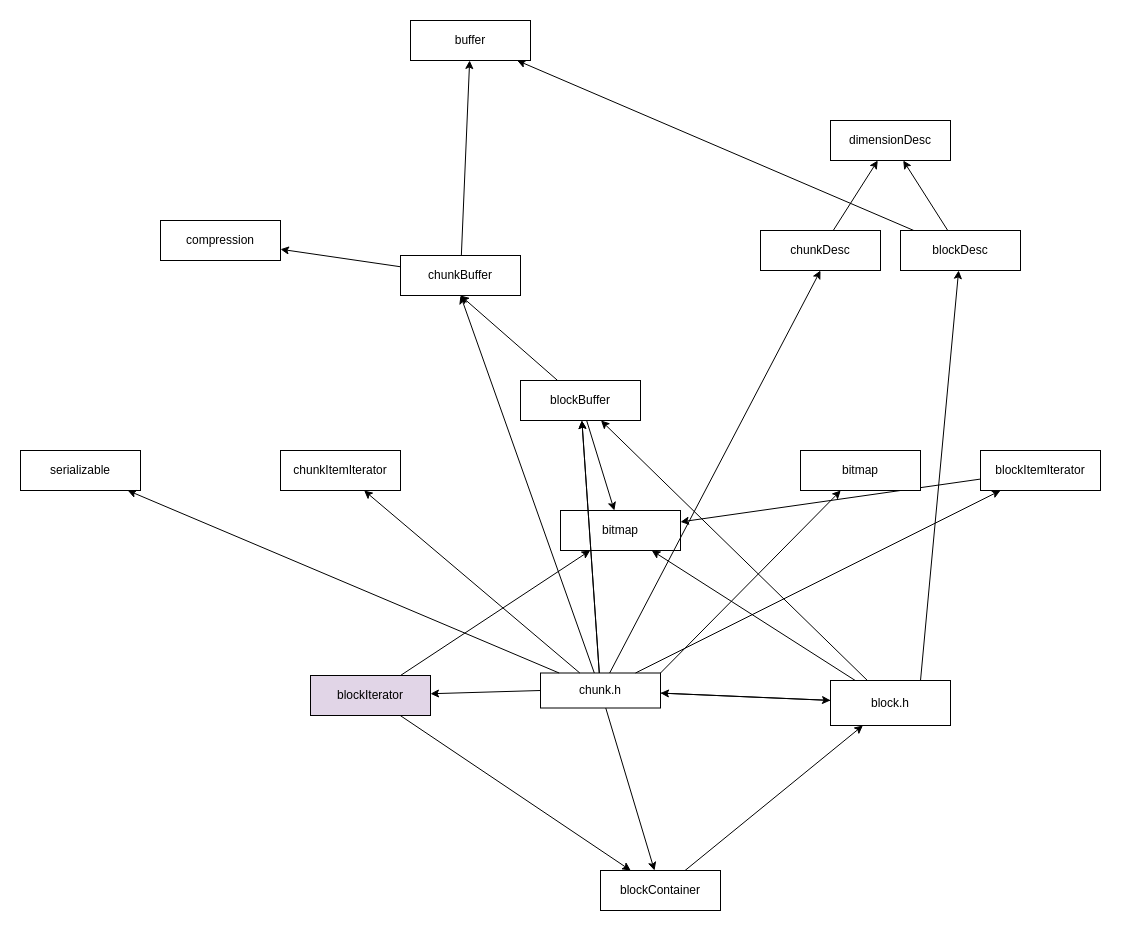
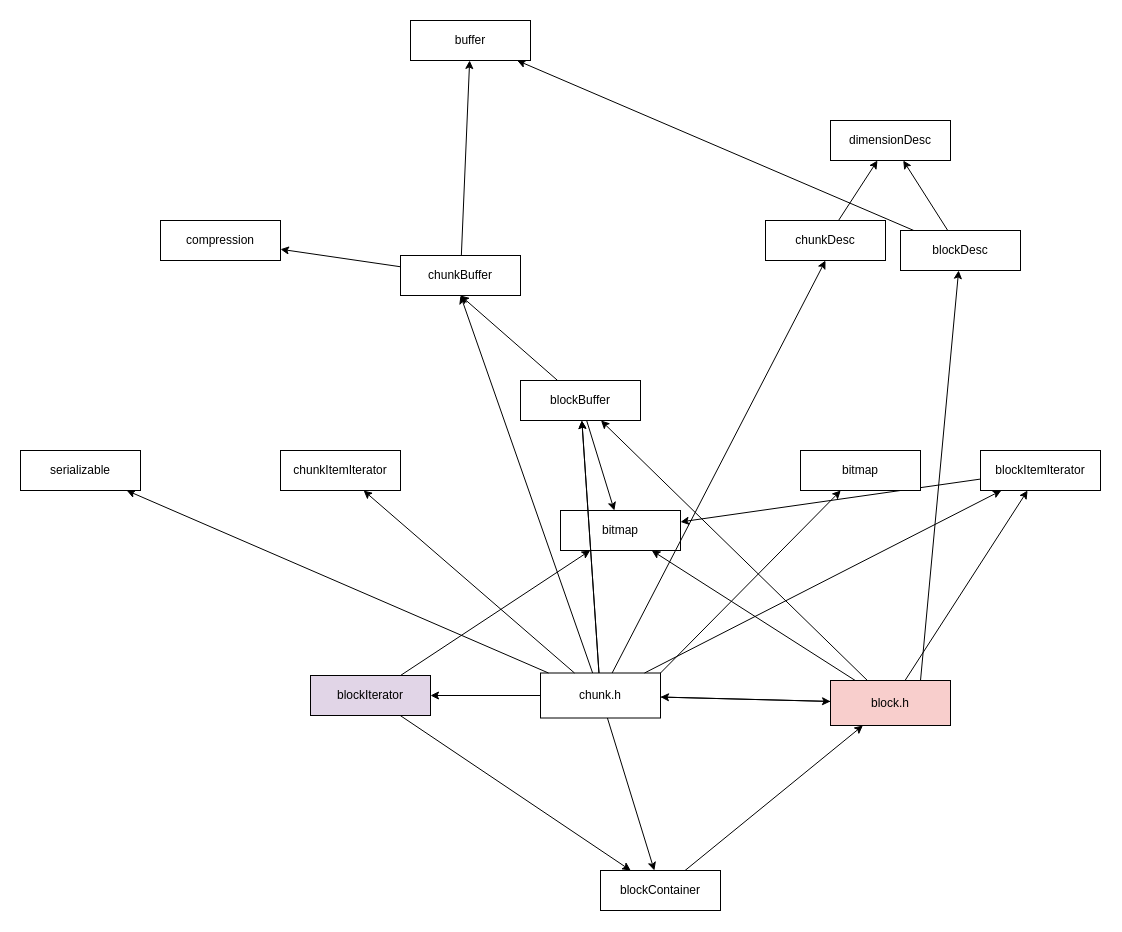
(821, 251) -> (826, 241)
none -> (974, 573)
(601, 691) -> (601, 696)
(891, 703) -> (891, 703)
